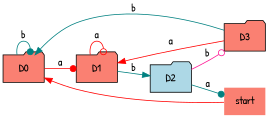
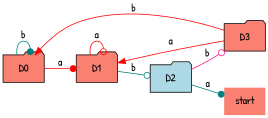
(128, 14) -> (128, 14)
(131, 73) -> (131, 73)
(137, 99) -> none
